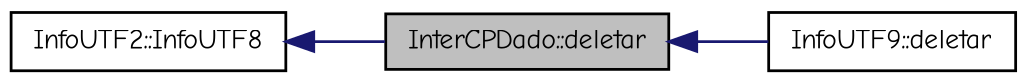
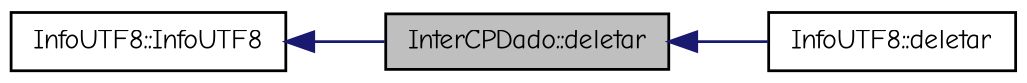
(148, 42) -> (148, 42)
(892, 42) -> (892, 42)
